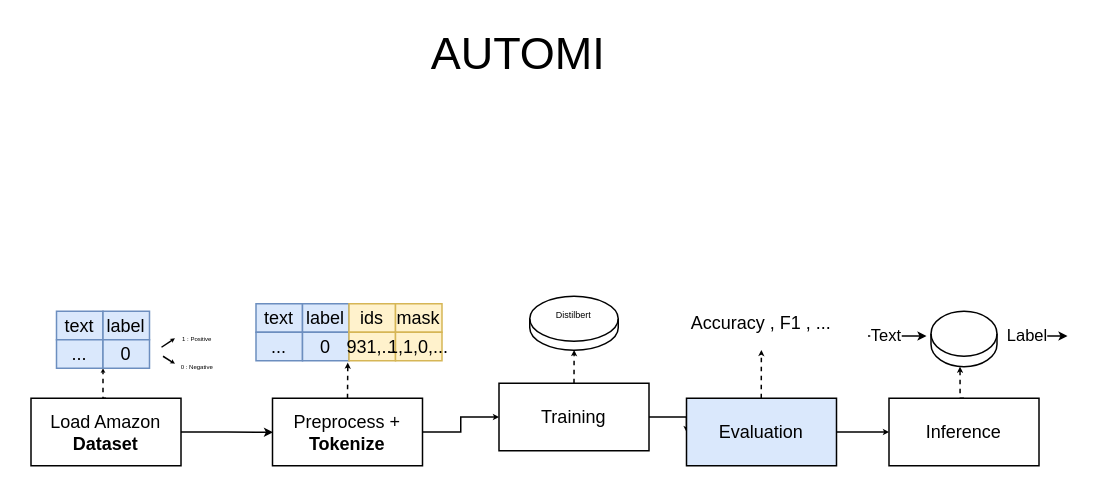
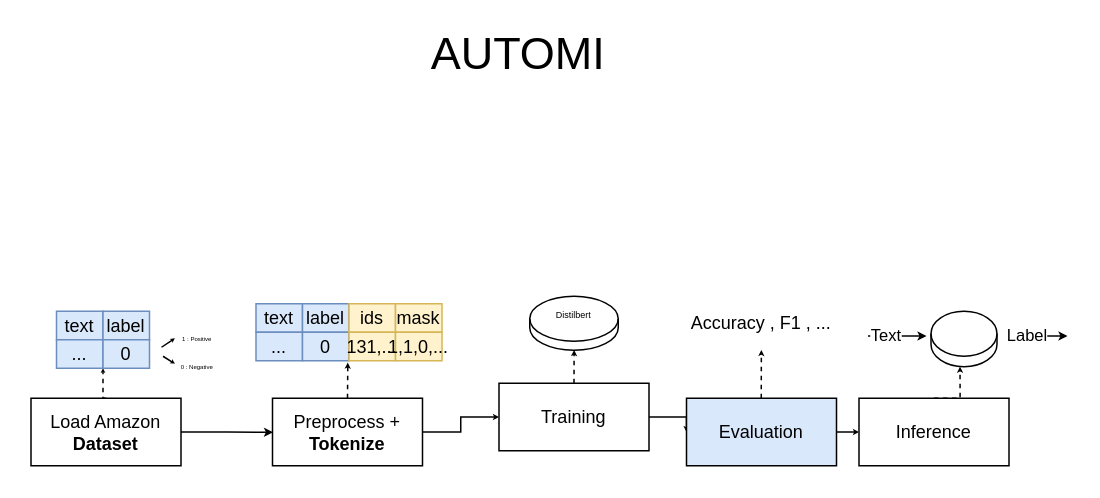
(372, 347) -> (372, 347)
(964, 432) -> (934, 432)
